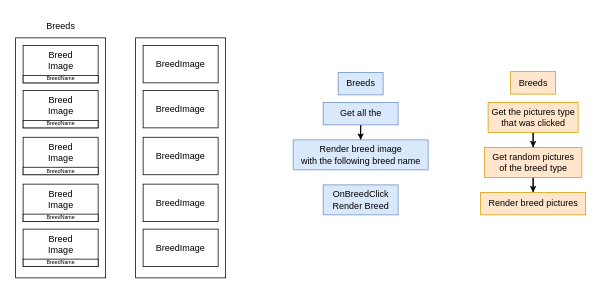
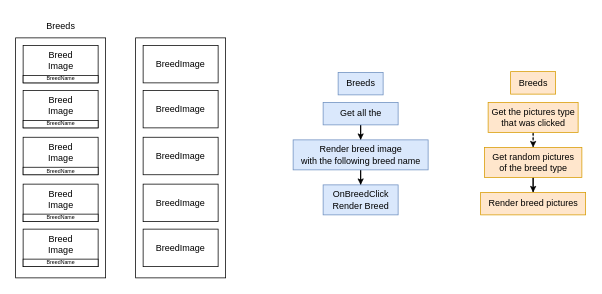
(533, 134) -> (533, 134)
none -> (360, 180)
